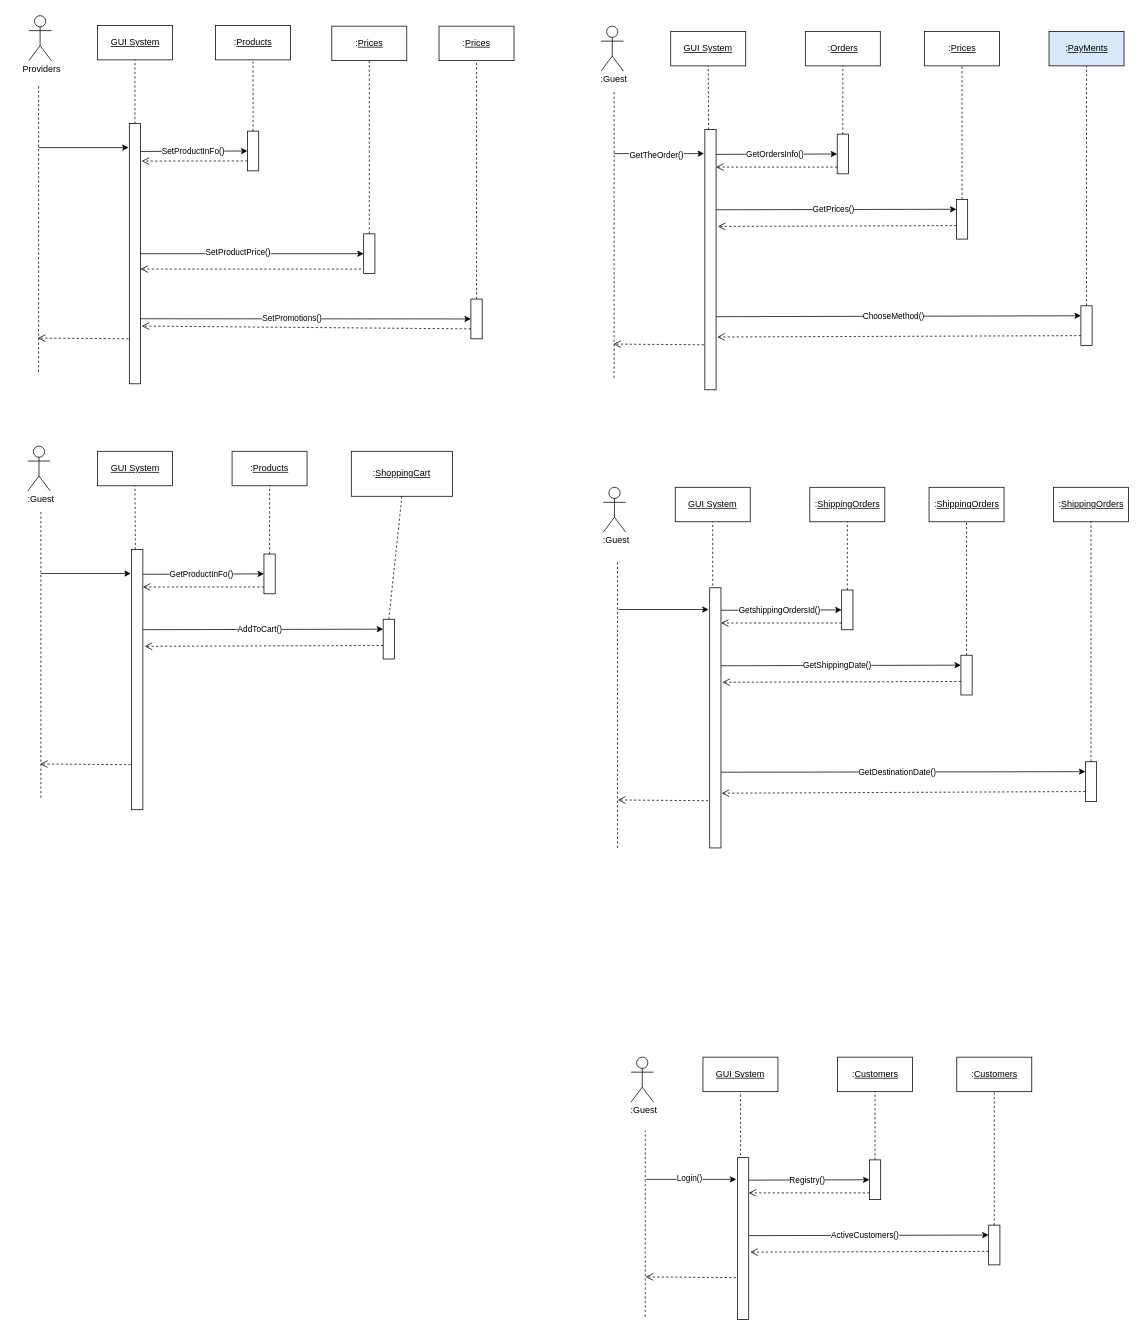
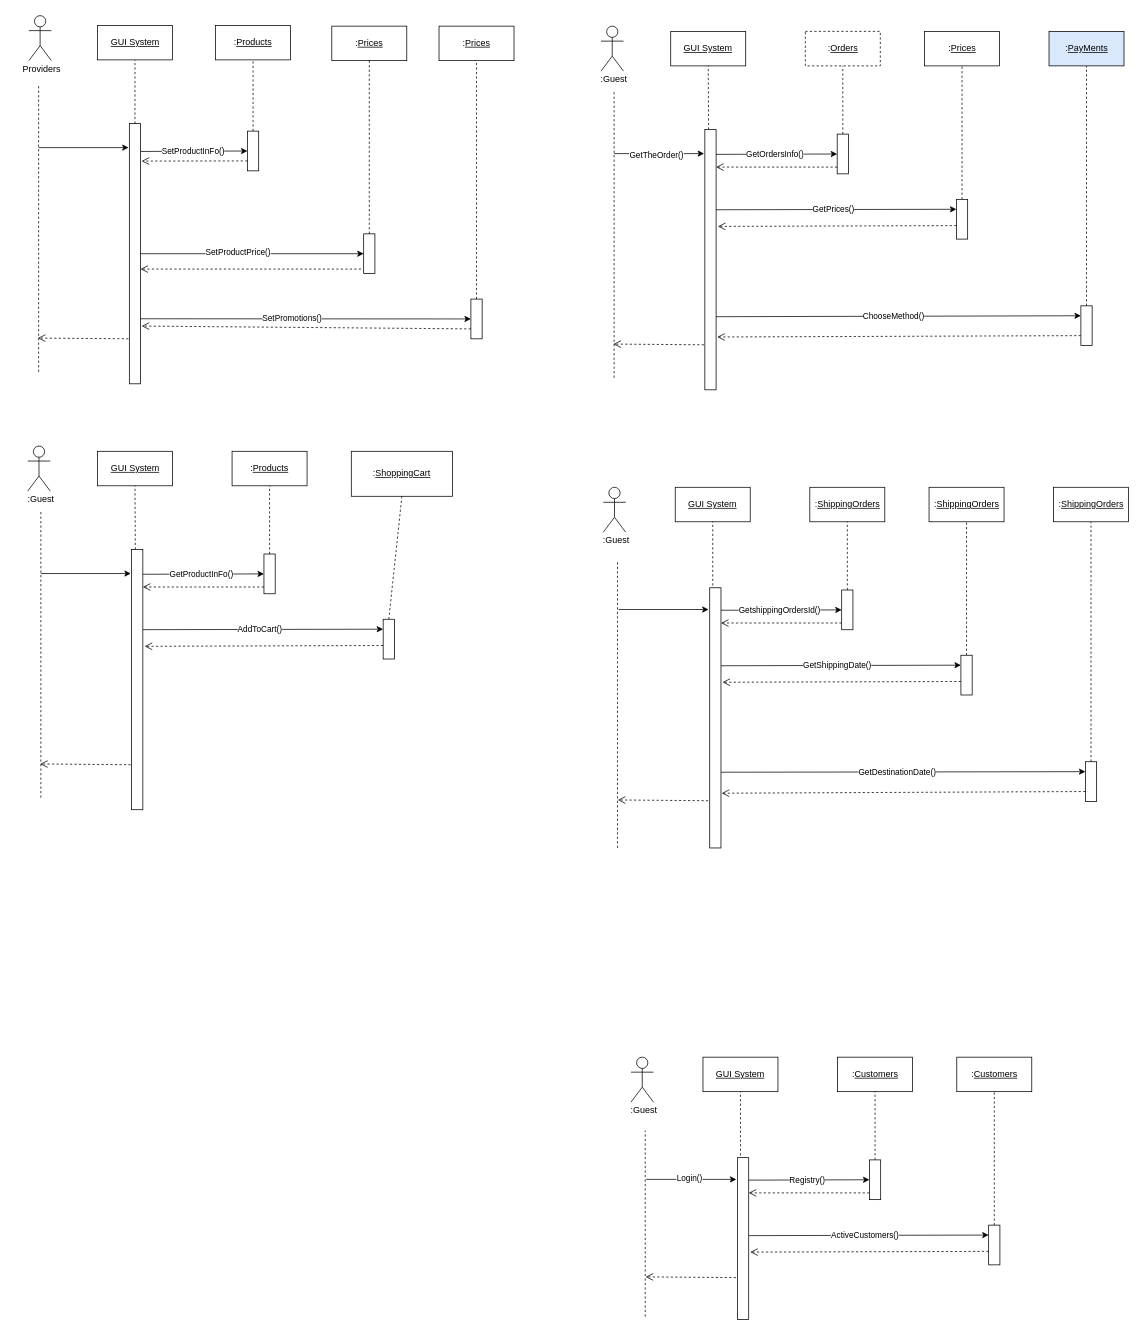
(843, 48) -> (843, 48)
